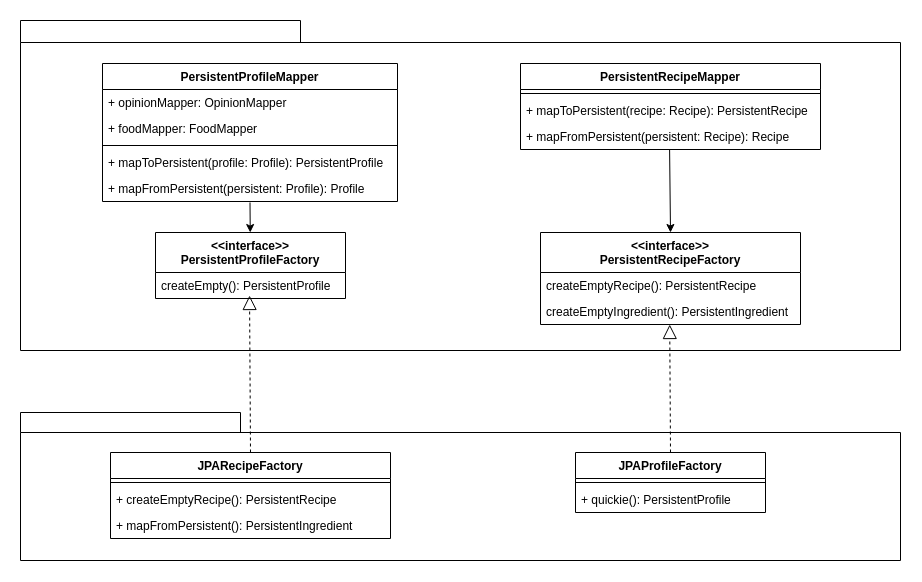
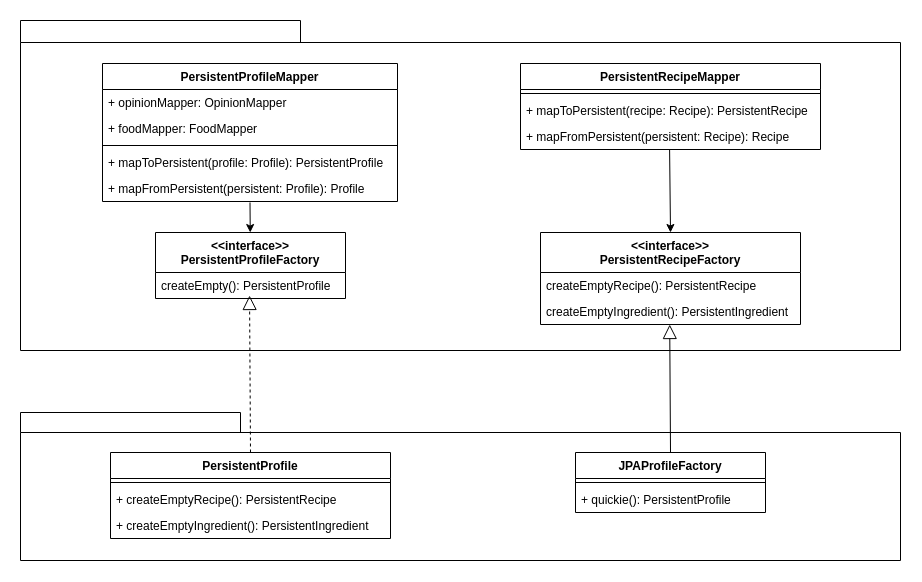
(670, 395) -> (670, 395)
(250, 466) -> (250, 466)
(251, 526) -> (265, 526)
